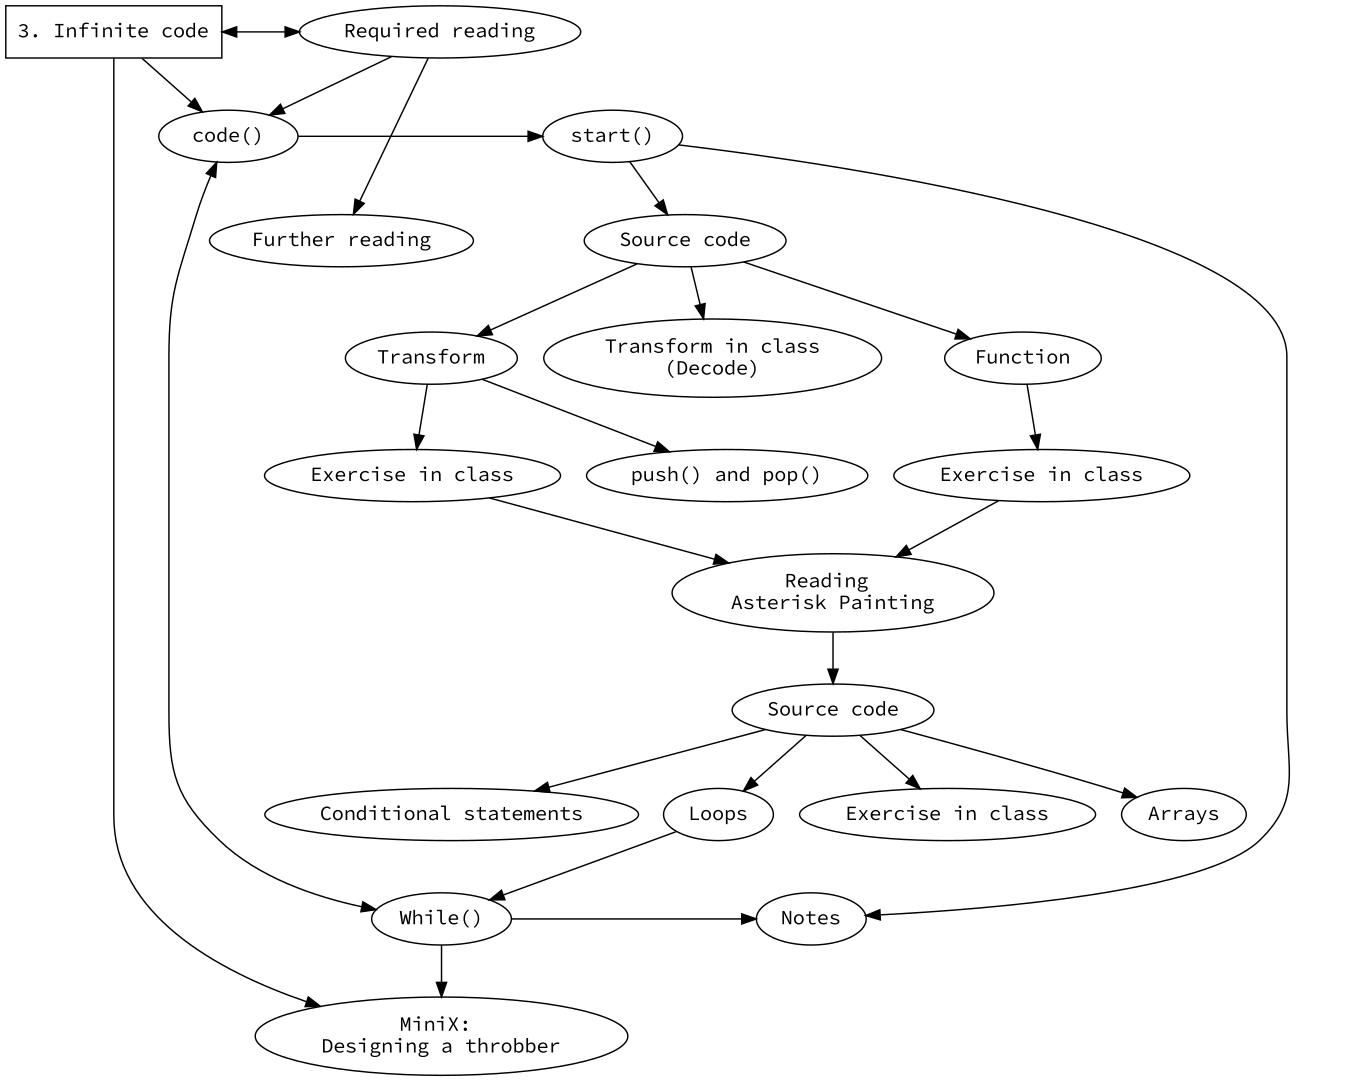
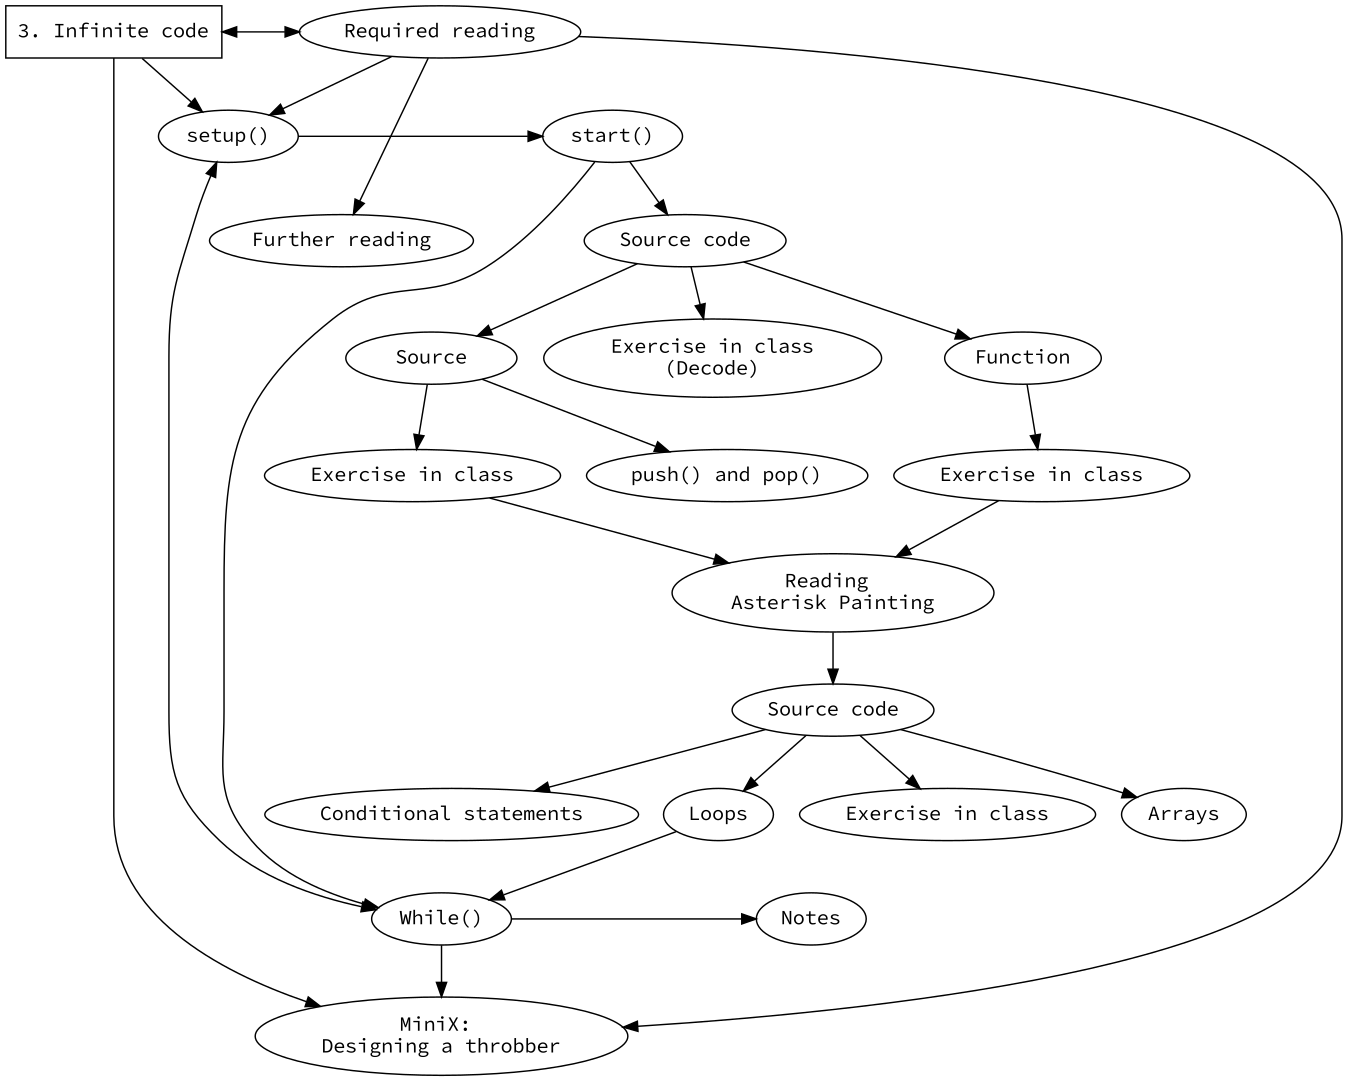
(228, 136) -> (228, 136)
(431, 358) -> (431, 358)
(713, 358) -> (713, 358)
(1287, 464) -> (231, 474)
none -> (1342, 499)
